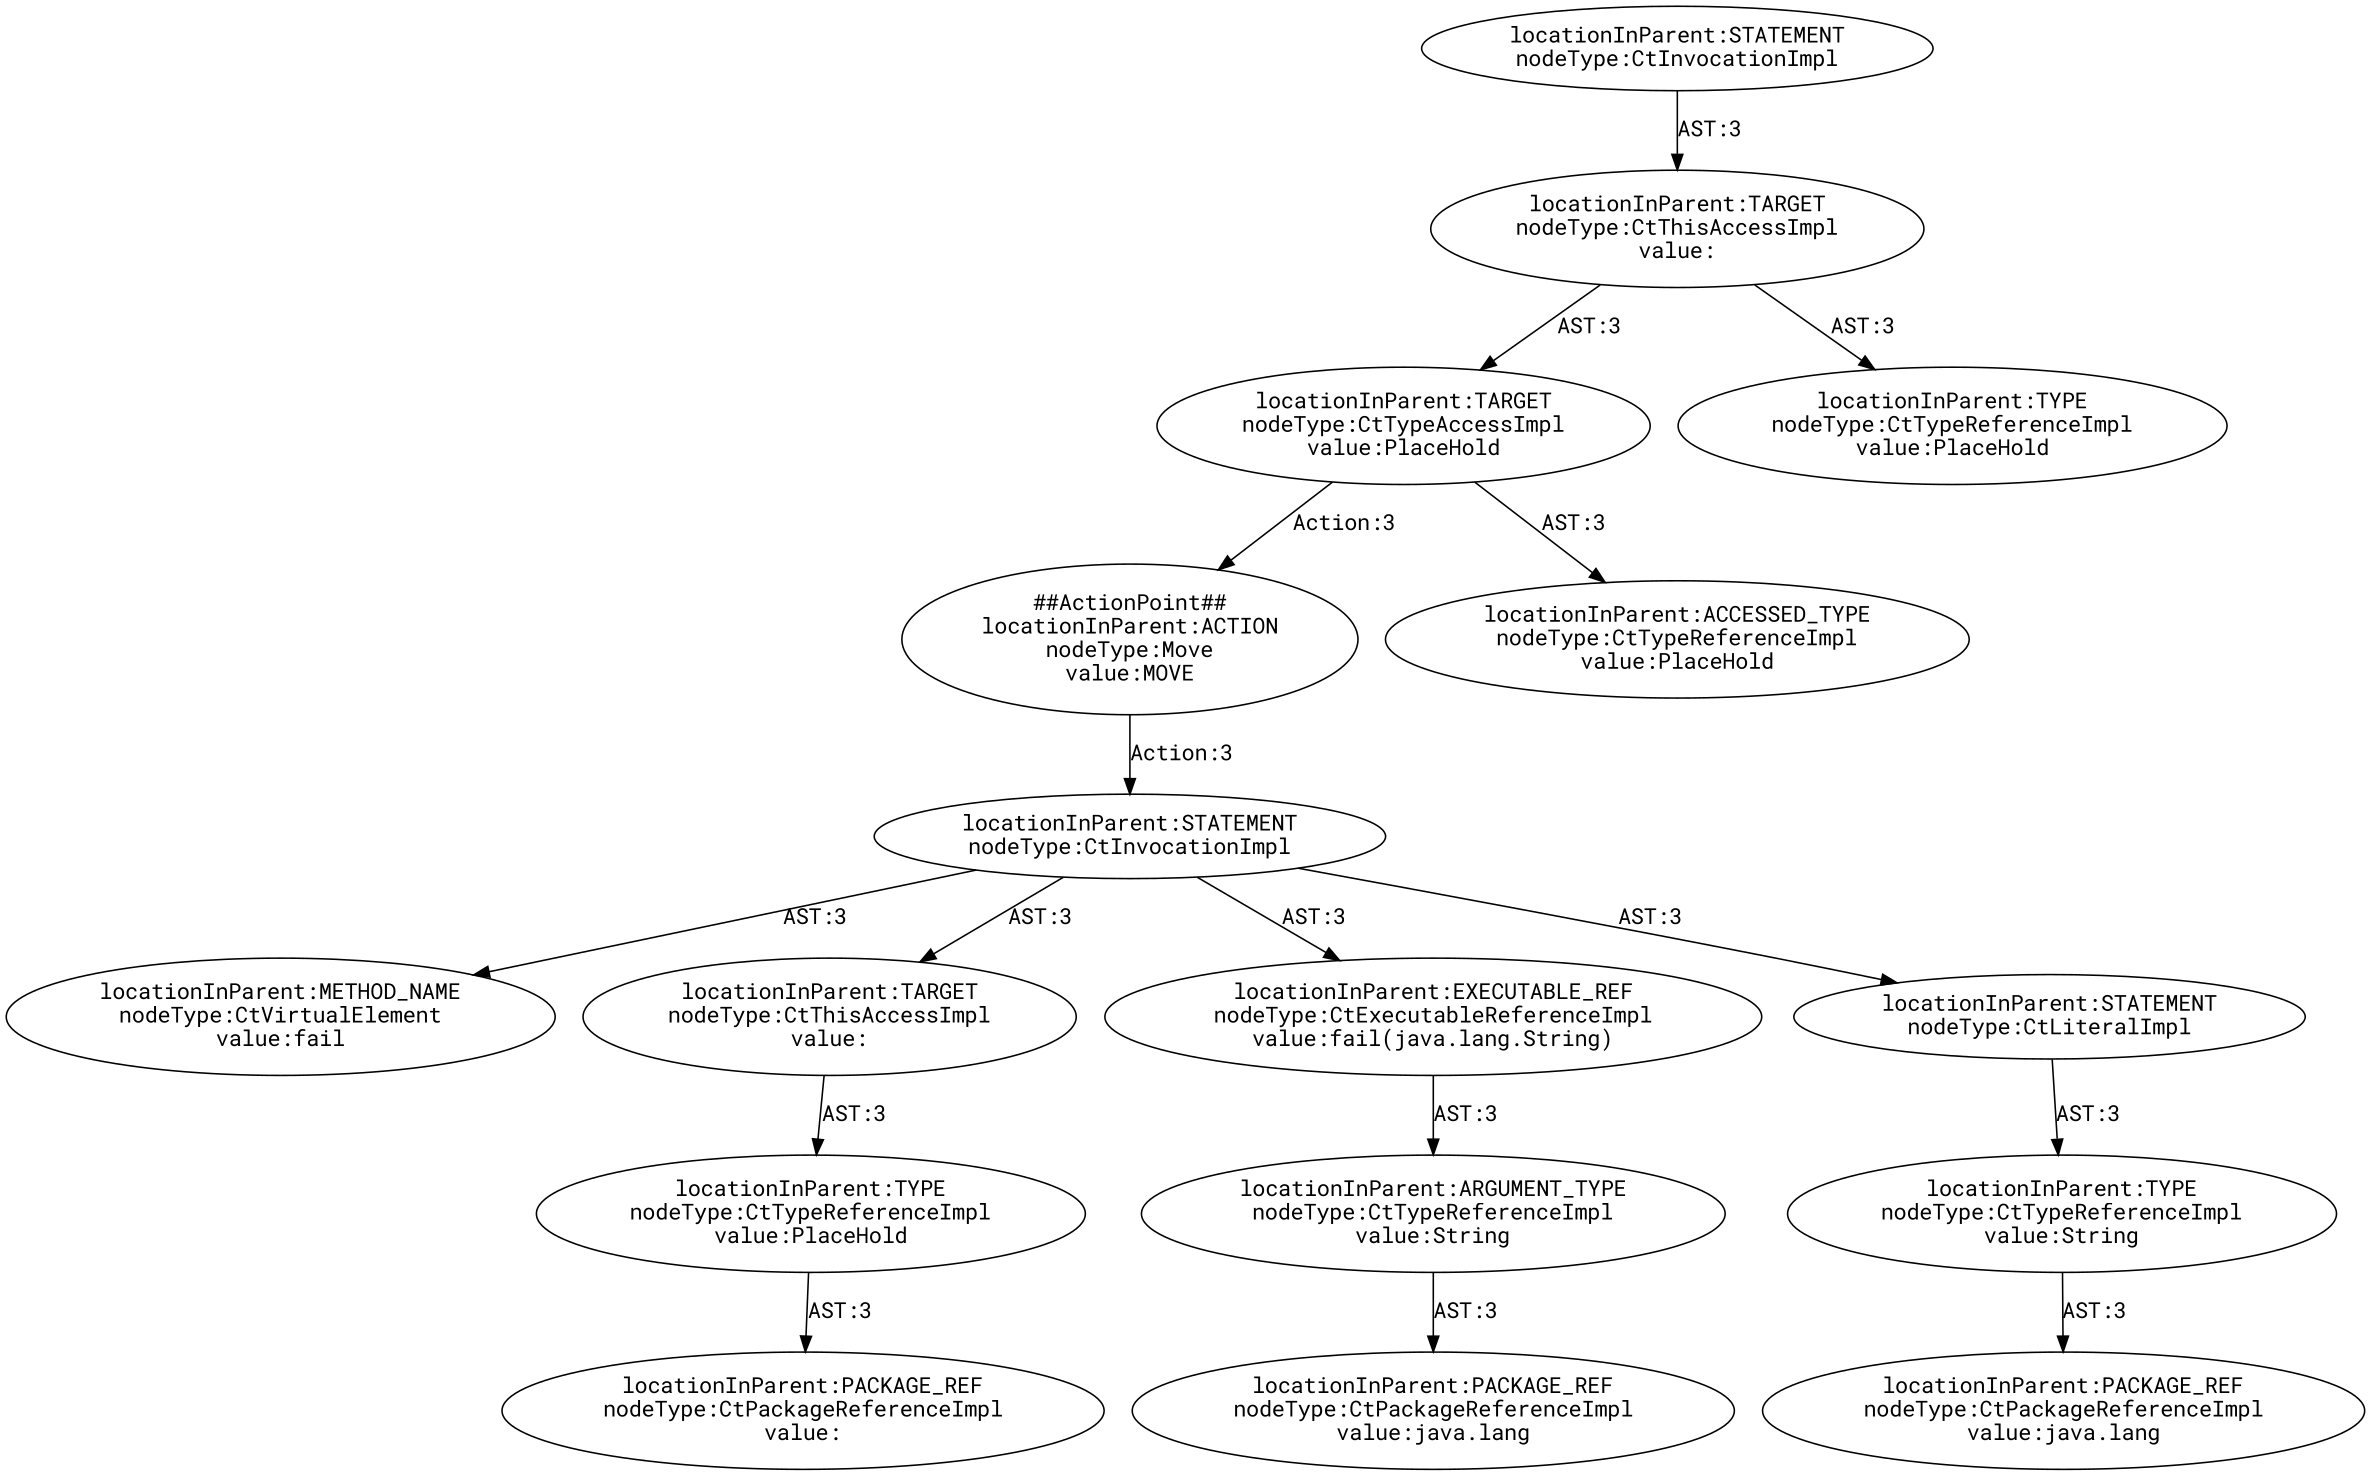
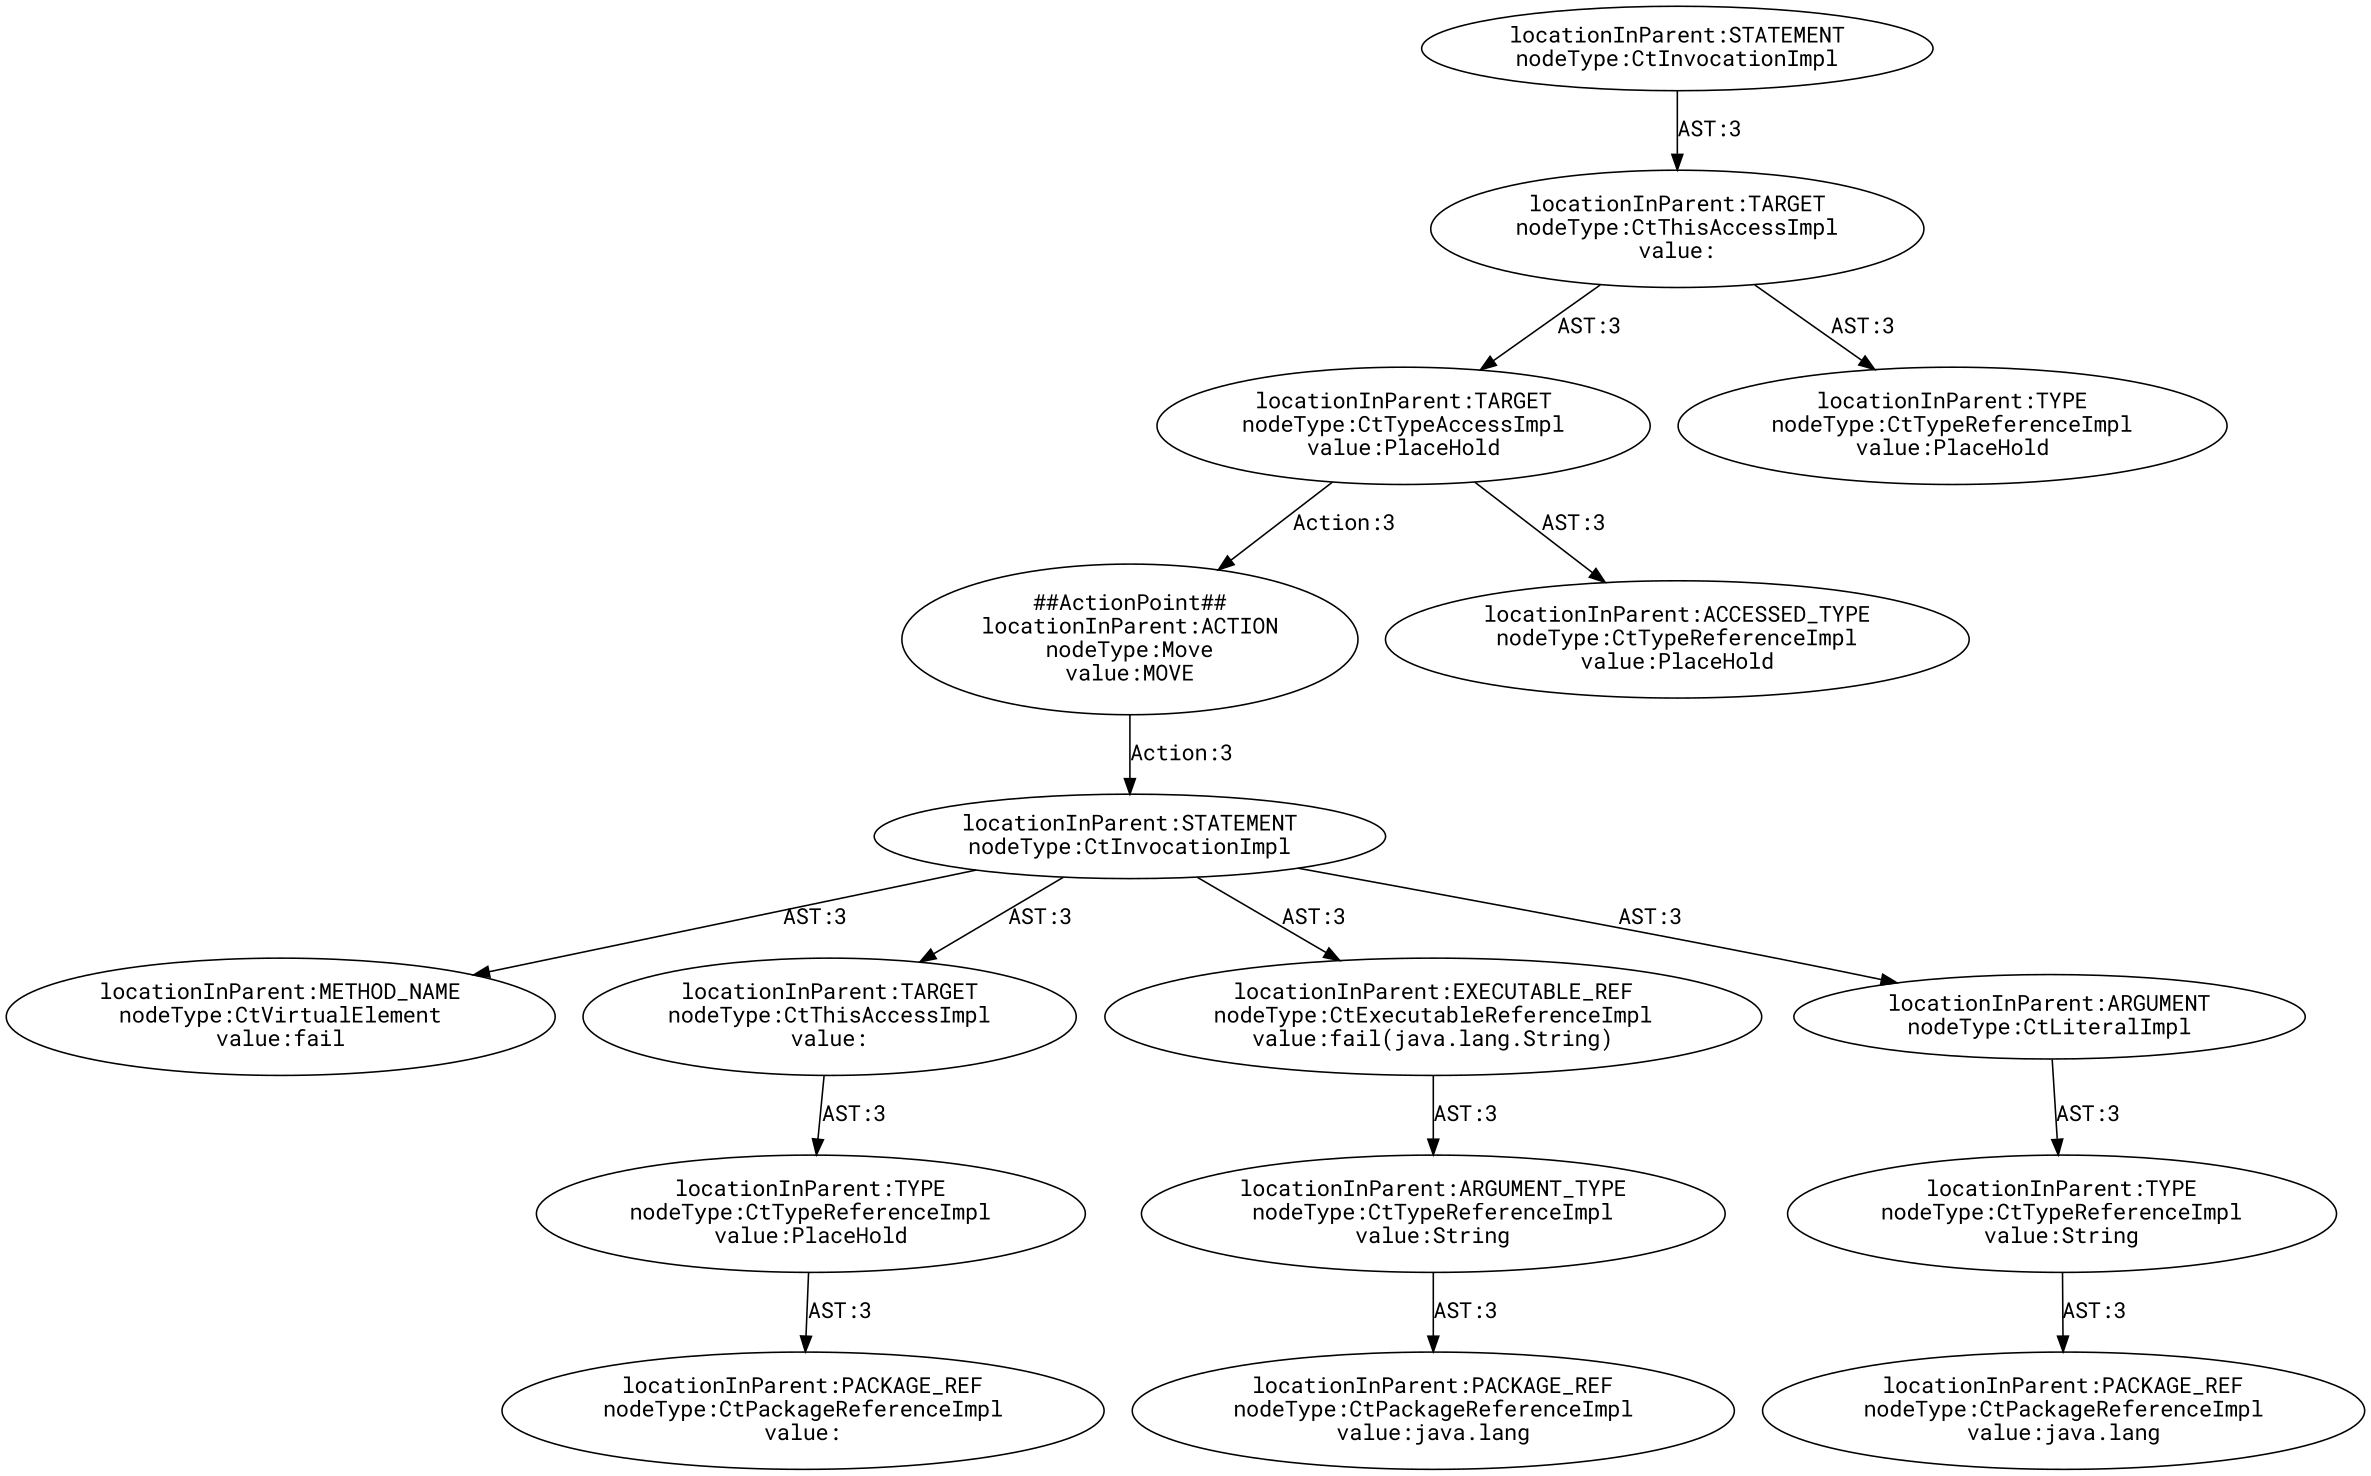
(2049, 1017) -> (2049, 1017)
